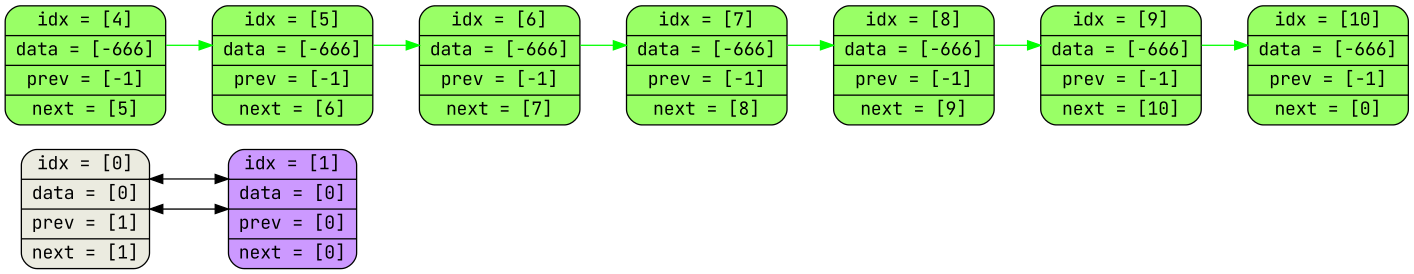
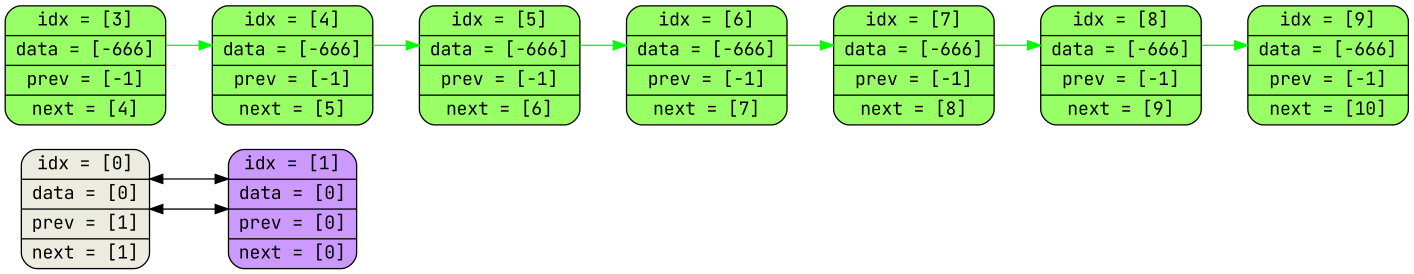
none -> (85, 65)
(1328, 65) -> none
